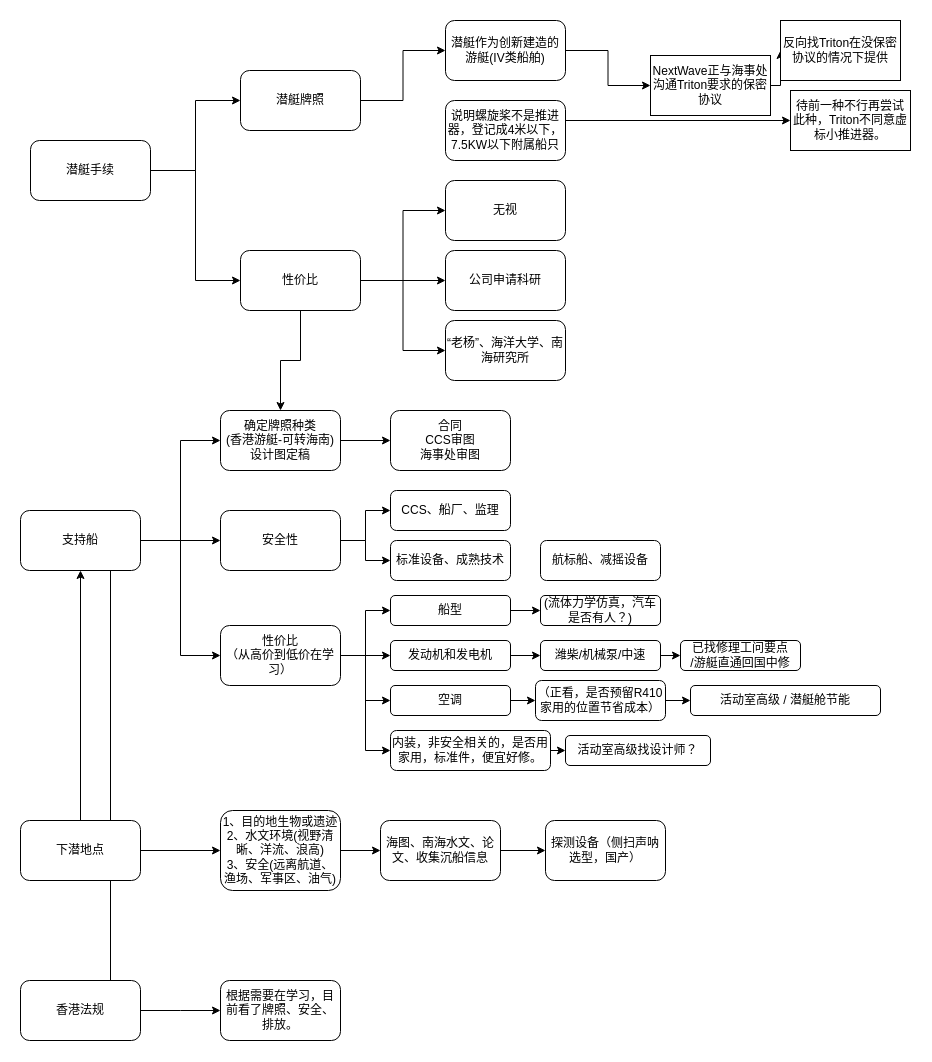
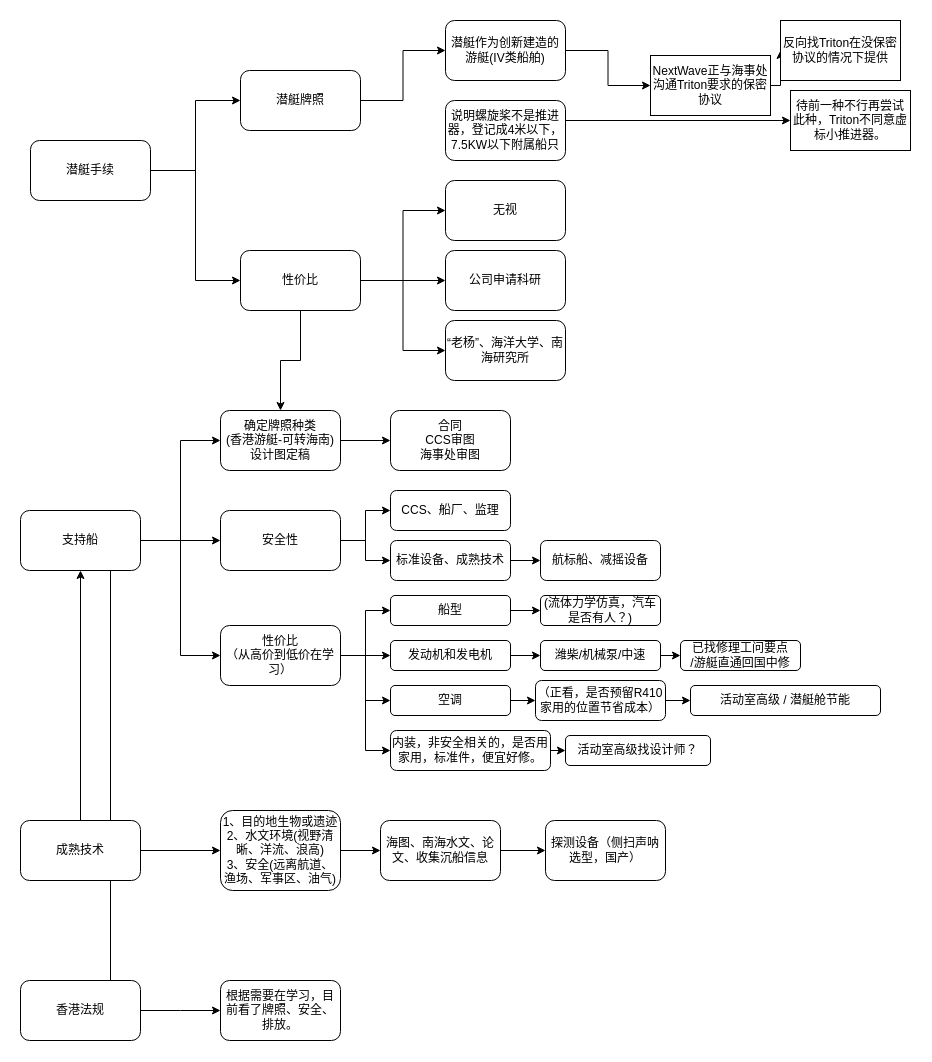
none -> (522, 561)
(81, 851) -> (81, 851)
